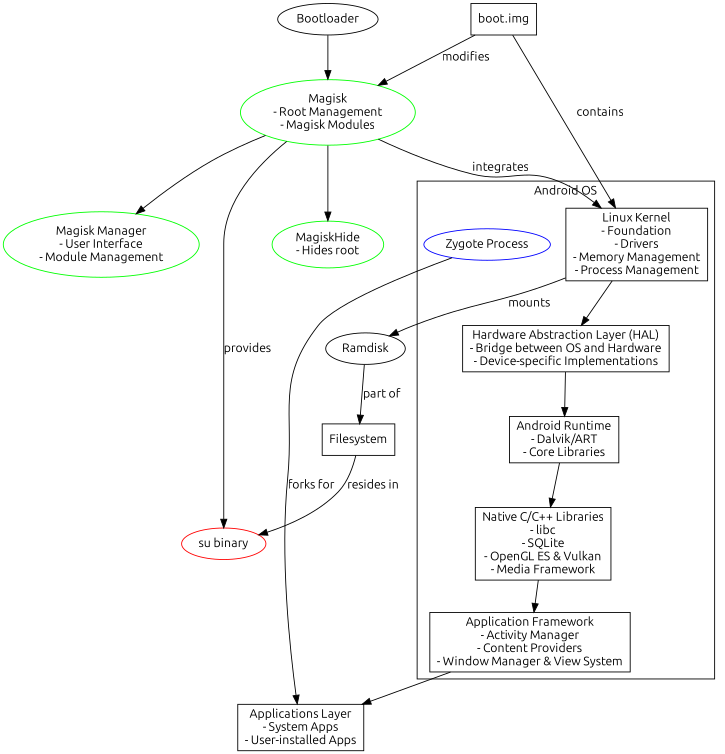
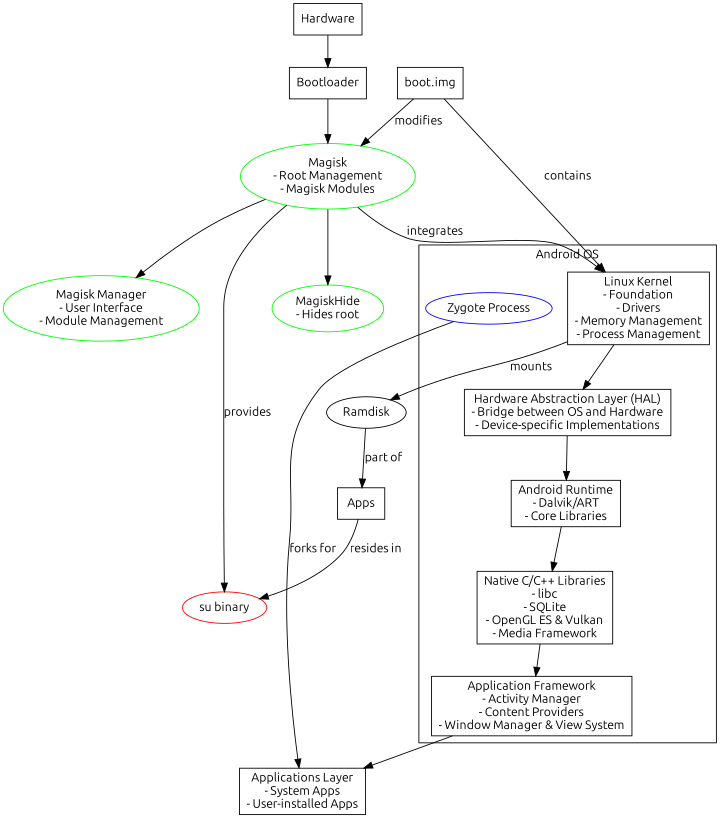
(328, 19) -> (328, 83)
none -> (328, 19)
(359, 440) -> (361, 504)
